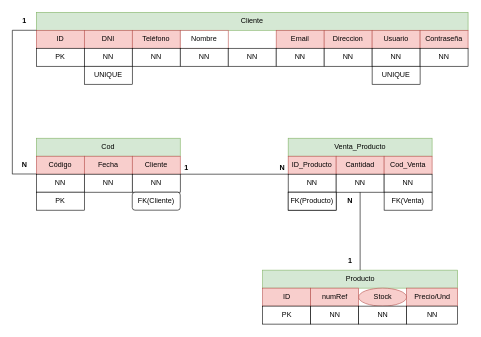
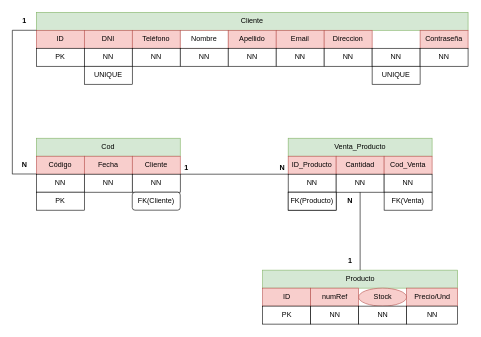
none -> (252, 39)
(396, 39) -> none
